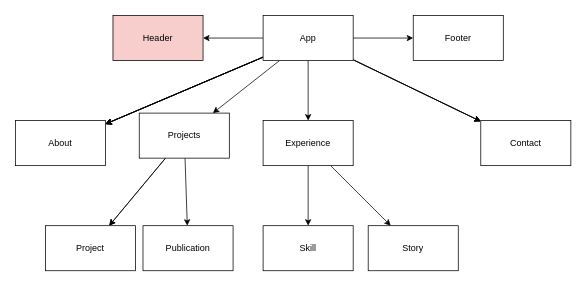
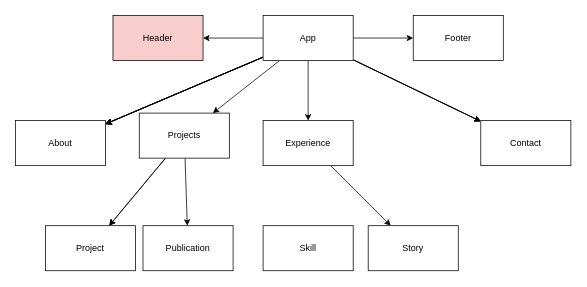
(308, 219) -> none
